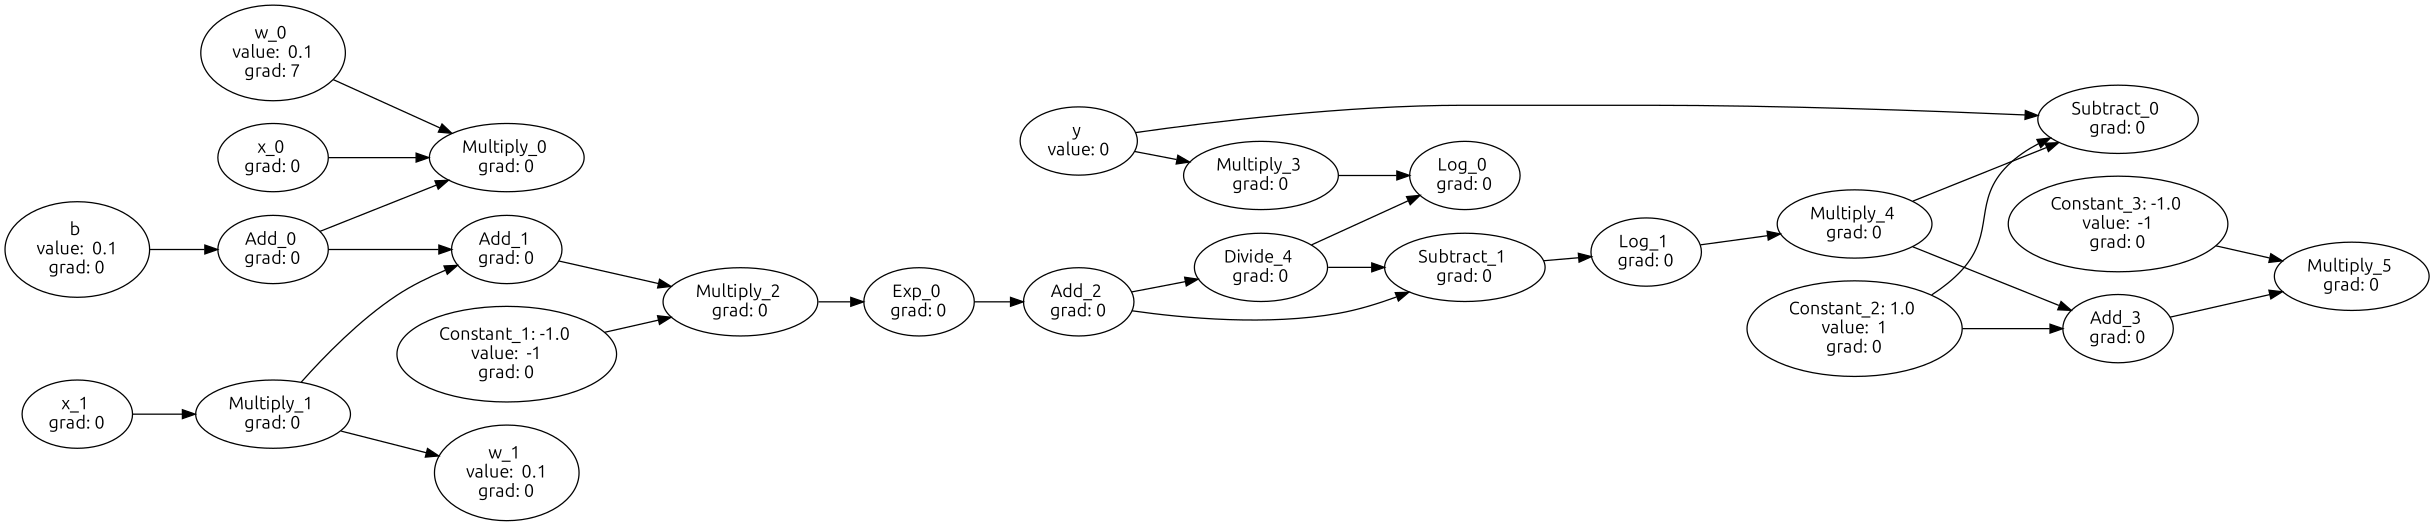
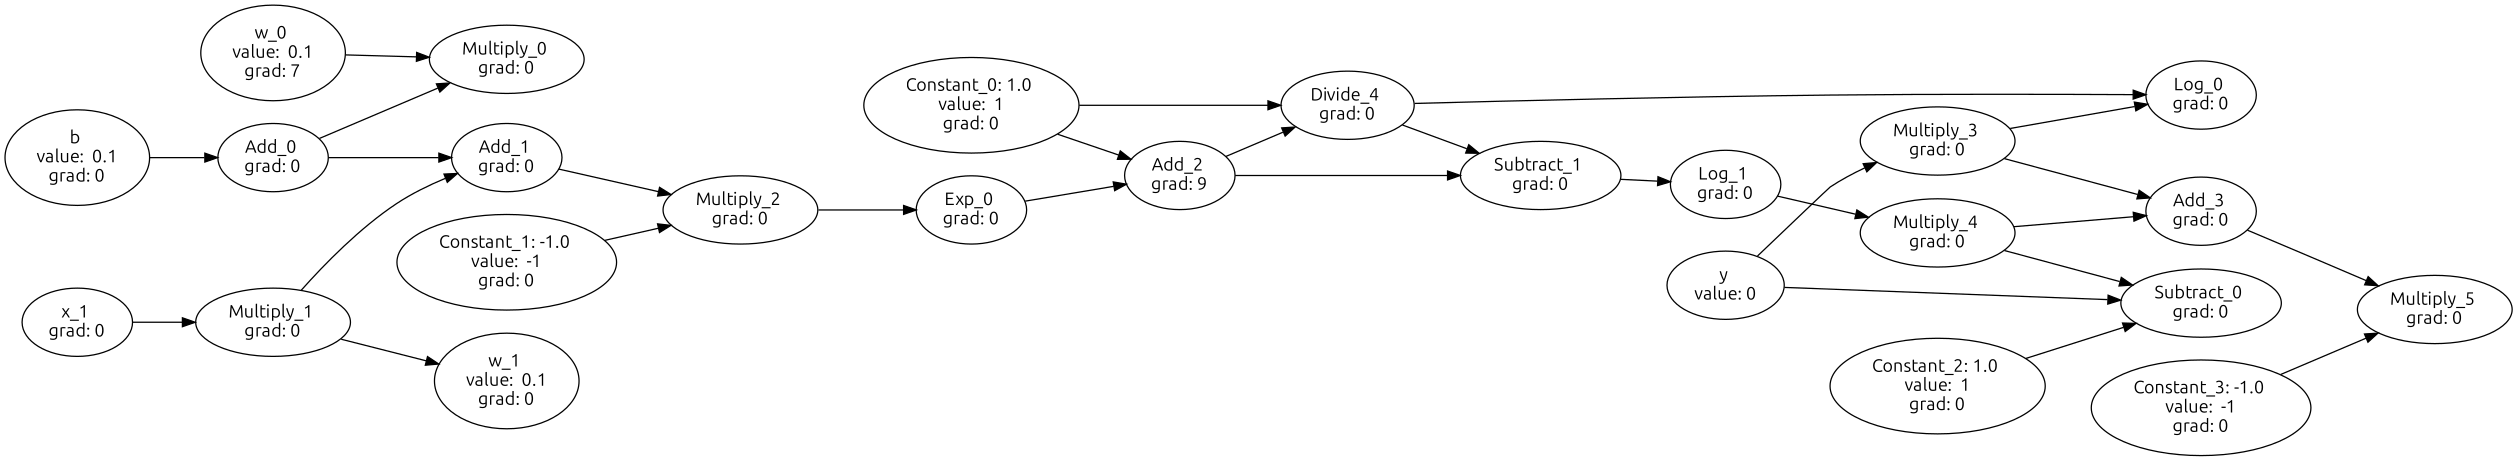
none -> (971, 105)
(273, 158) -> none
(1079, 302) -> (1180, 175)
(2006, 329) -> (2071, 177)
